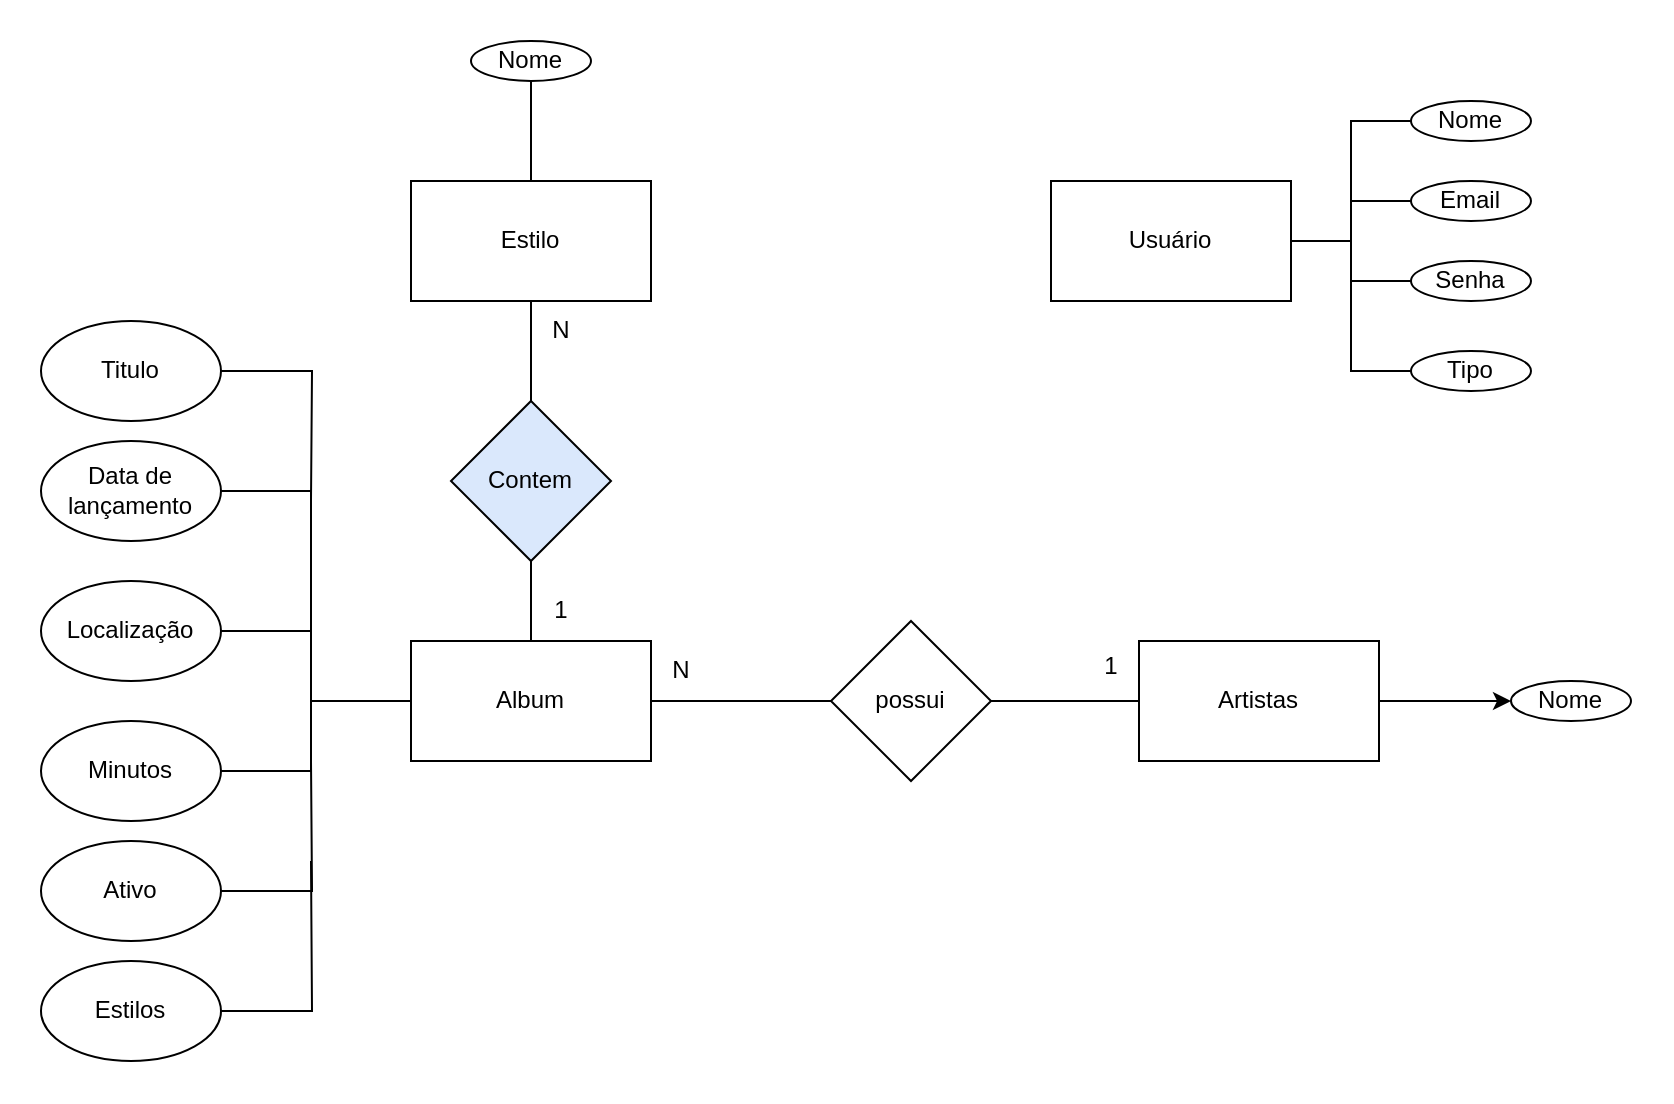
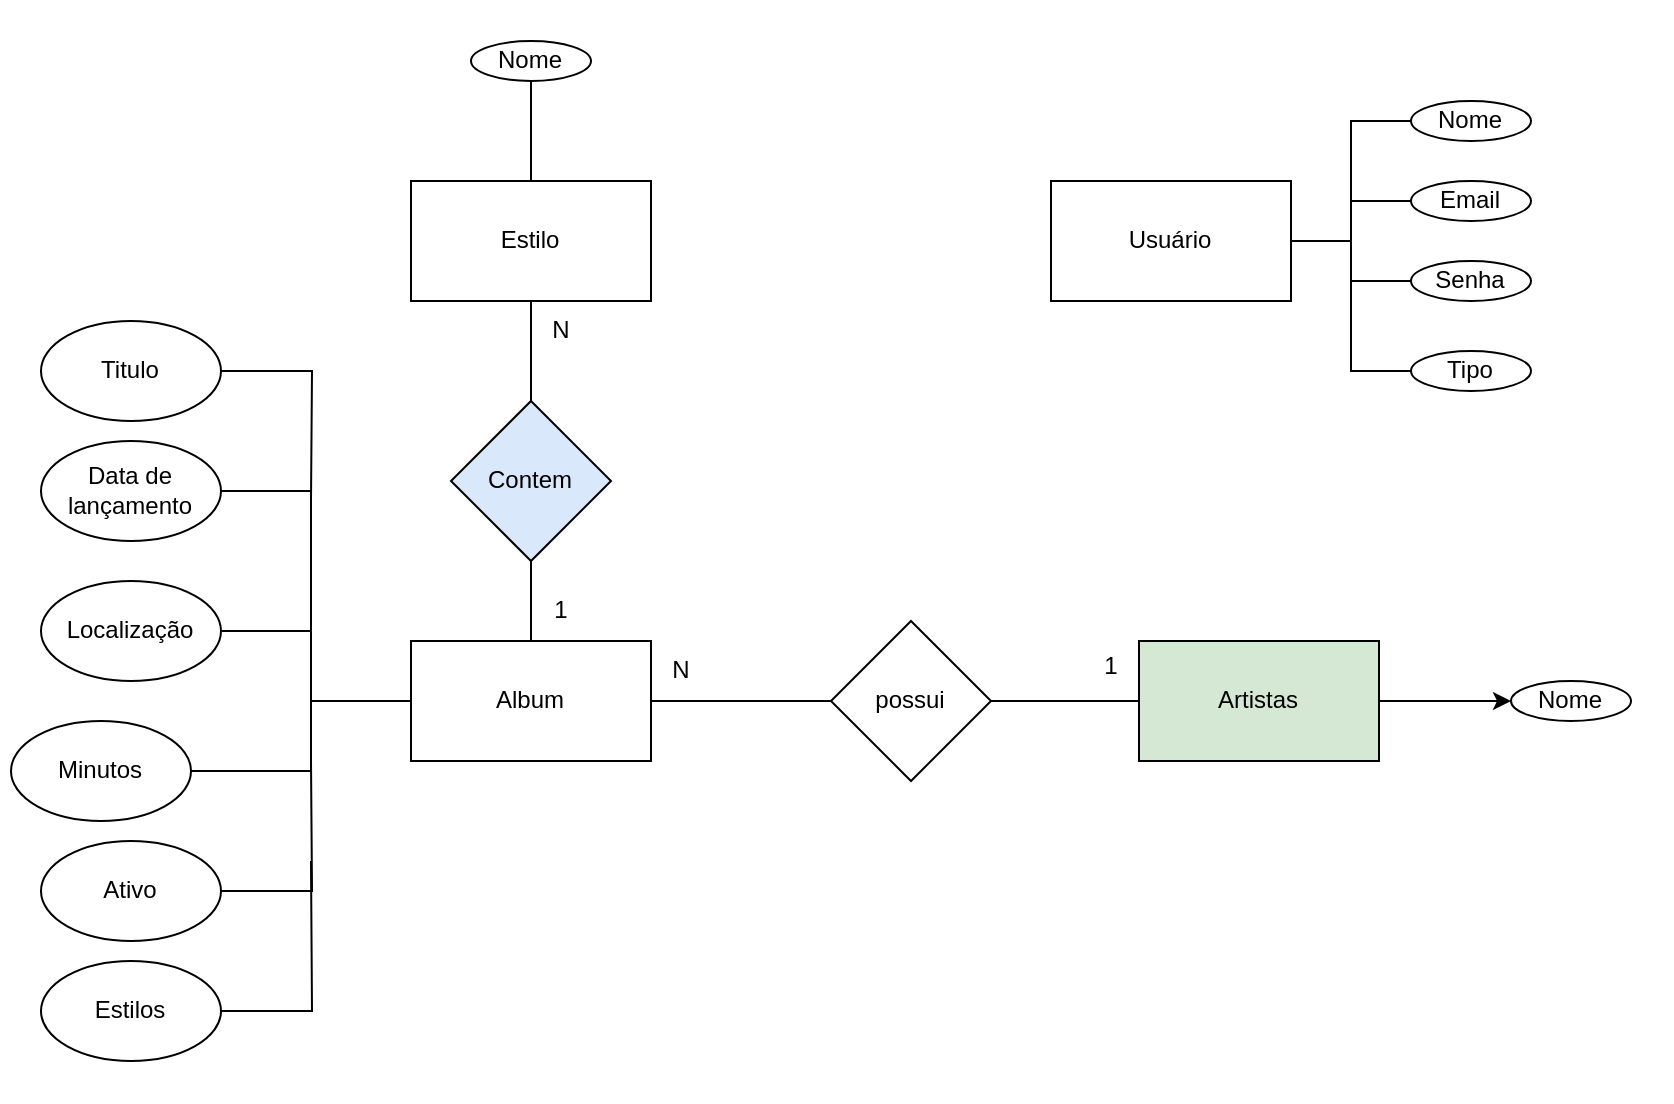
(1259, 701) -> (1259, 701)
(131, 771) -> (101, 771)
